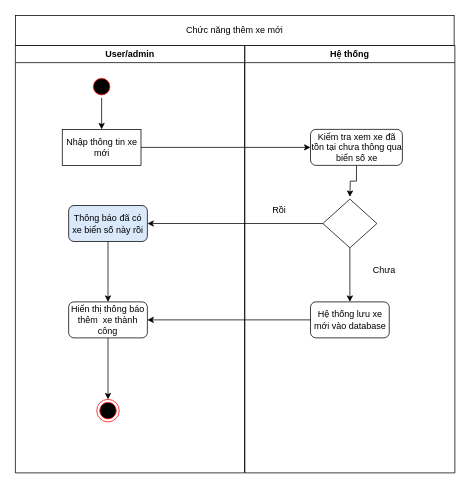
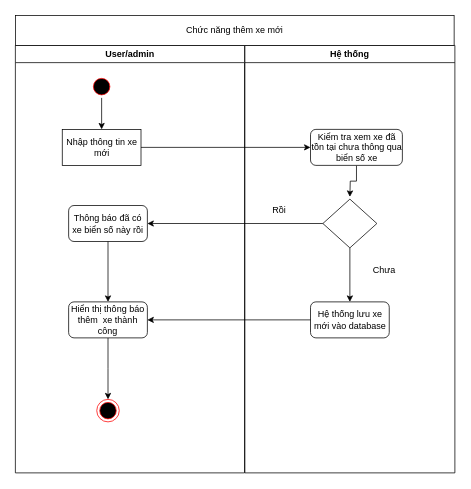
(108, 224) -> (108, 224)
